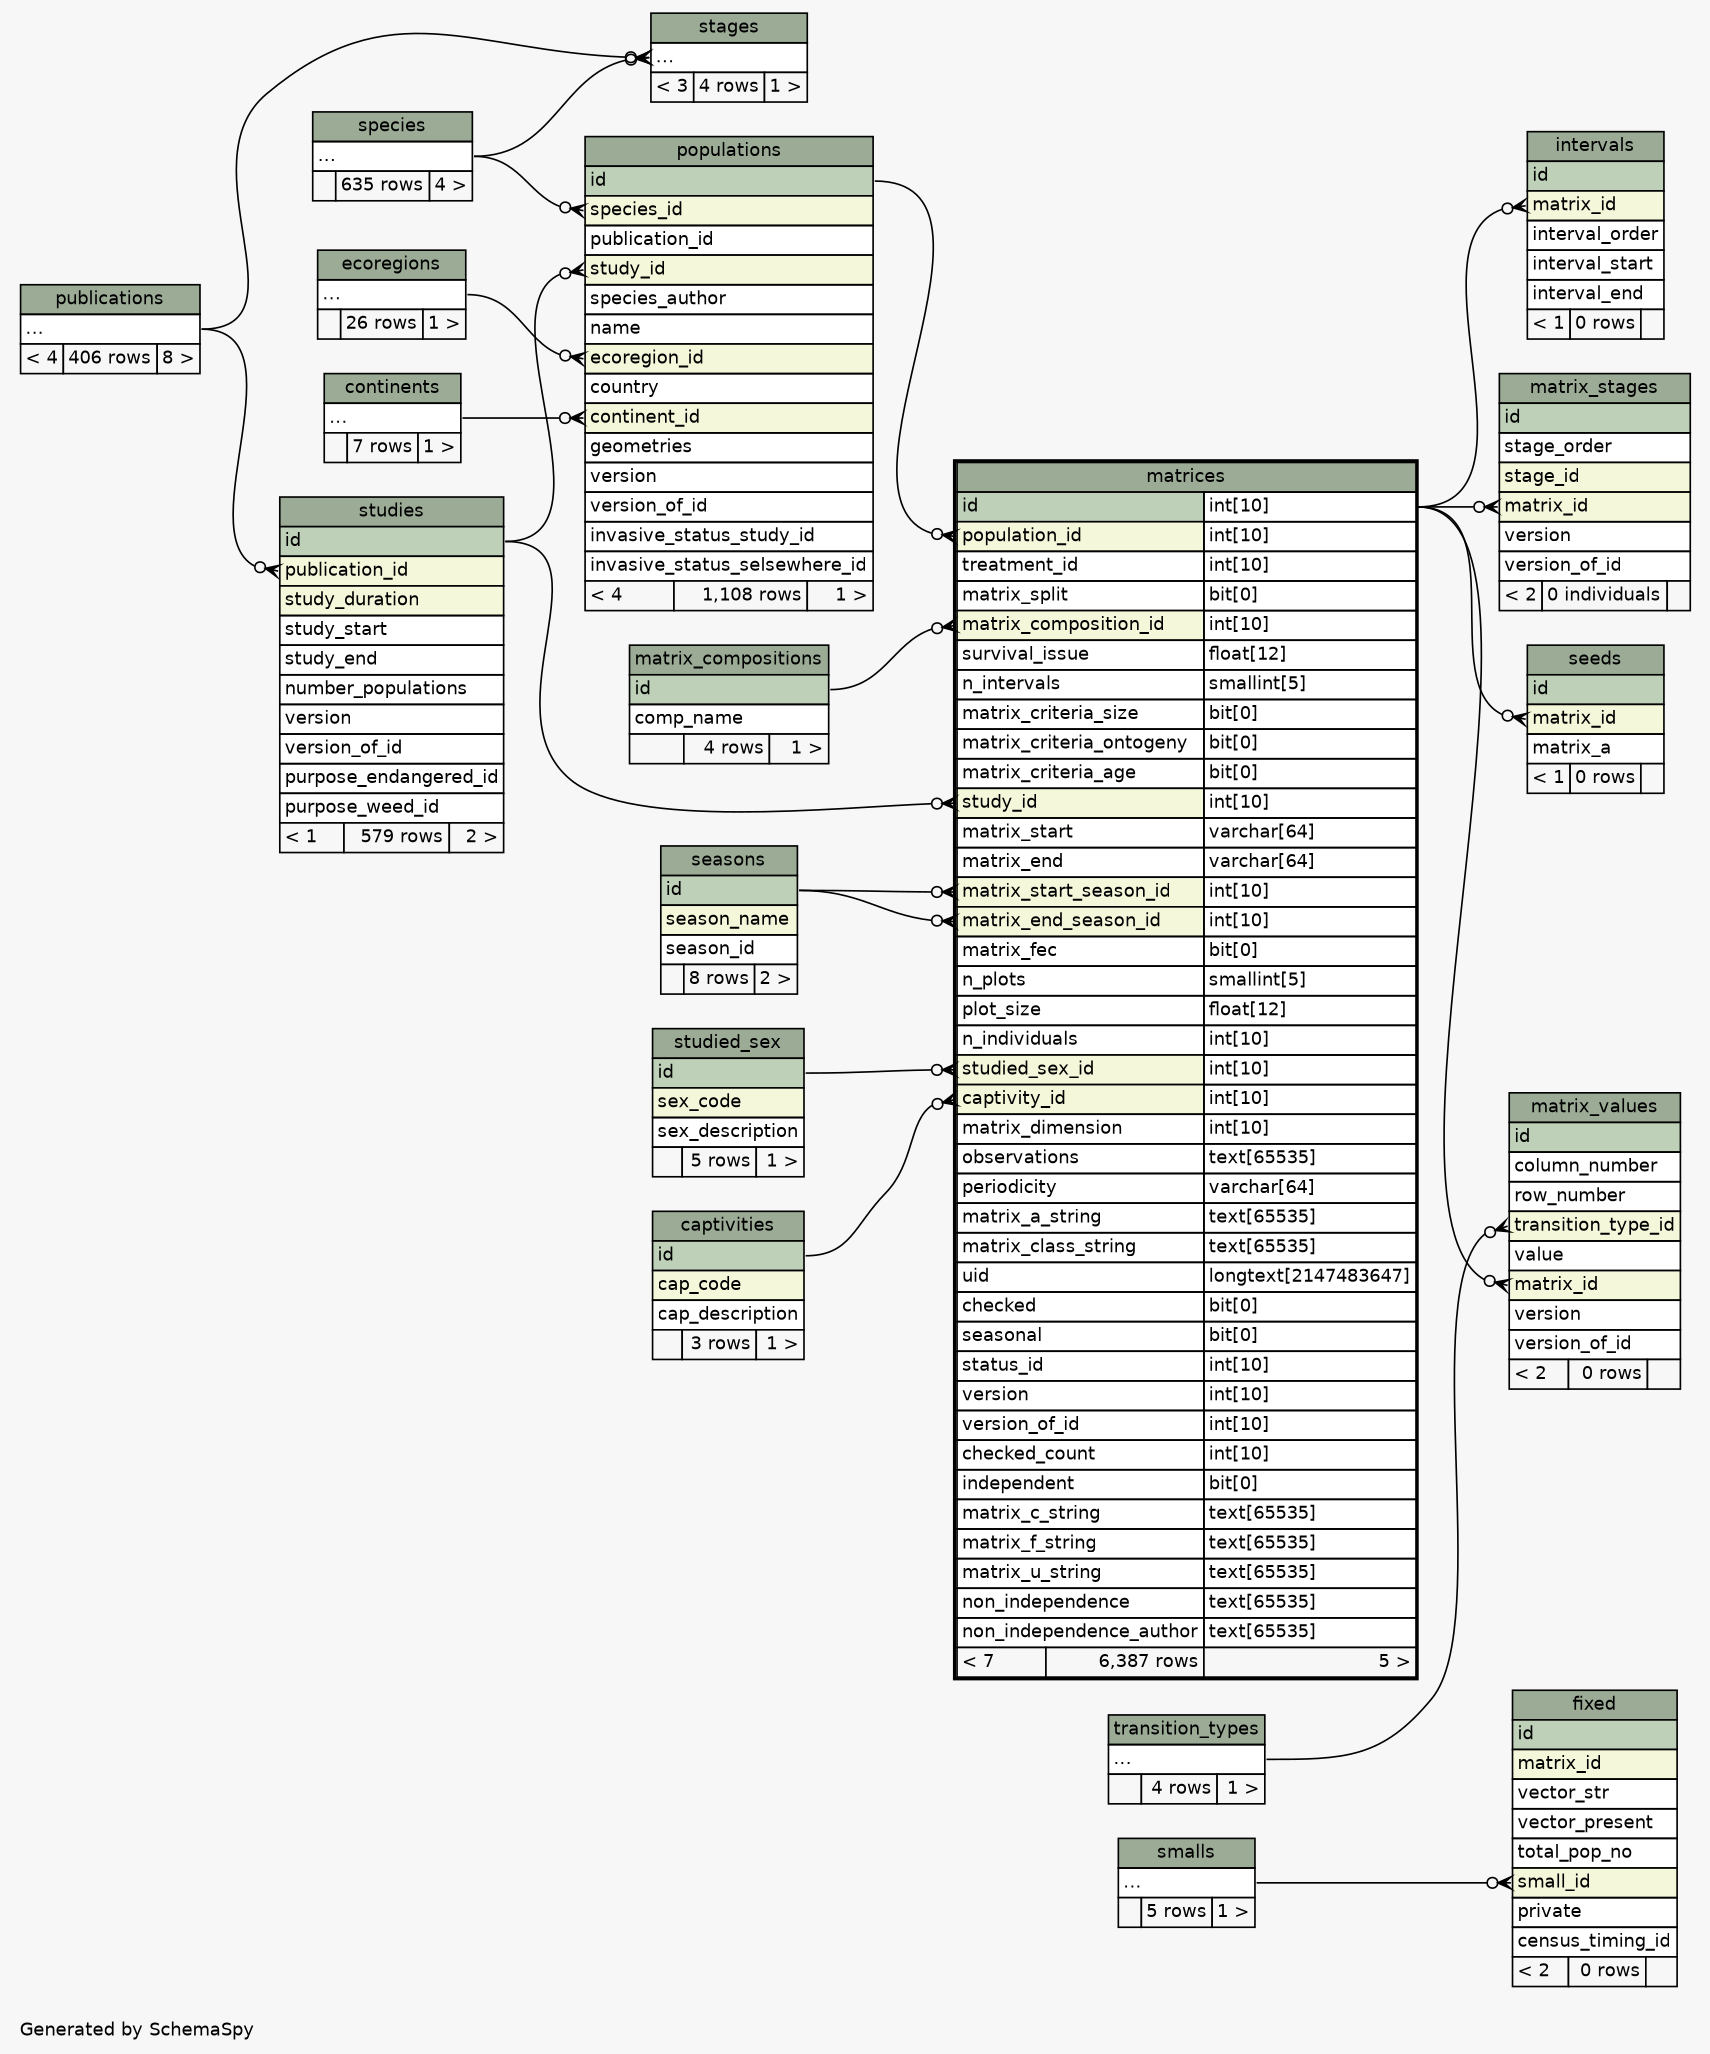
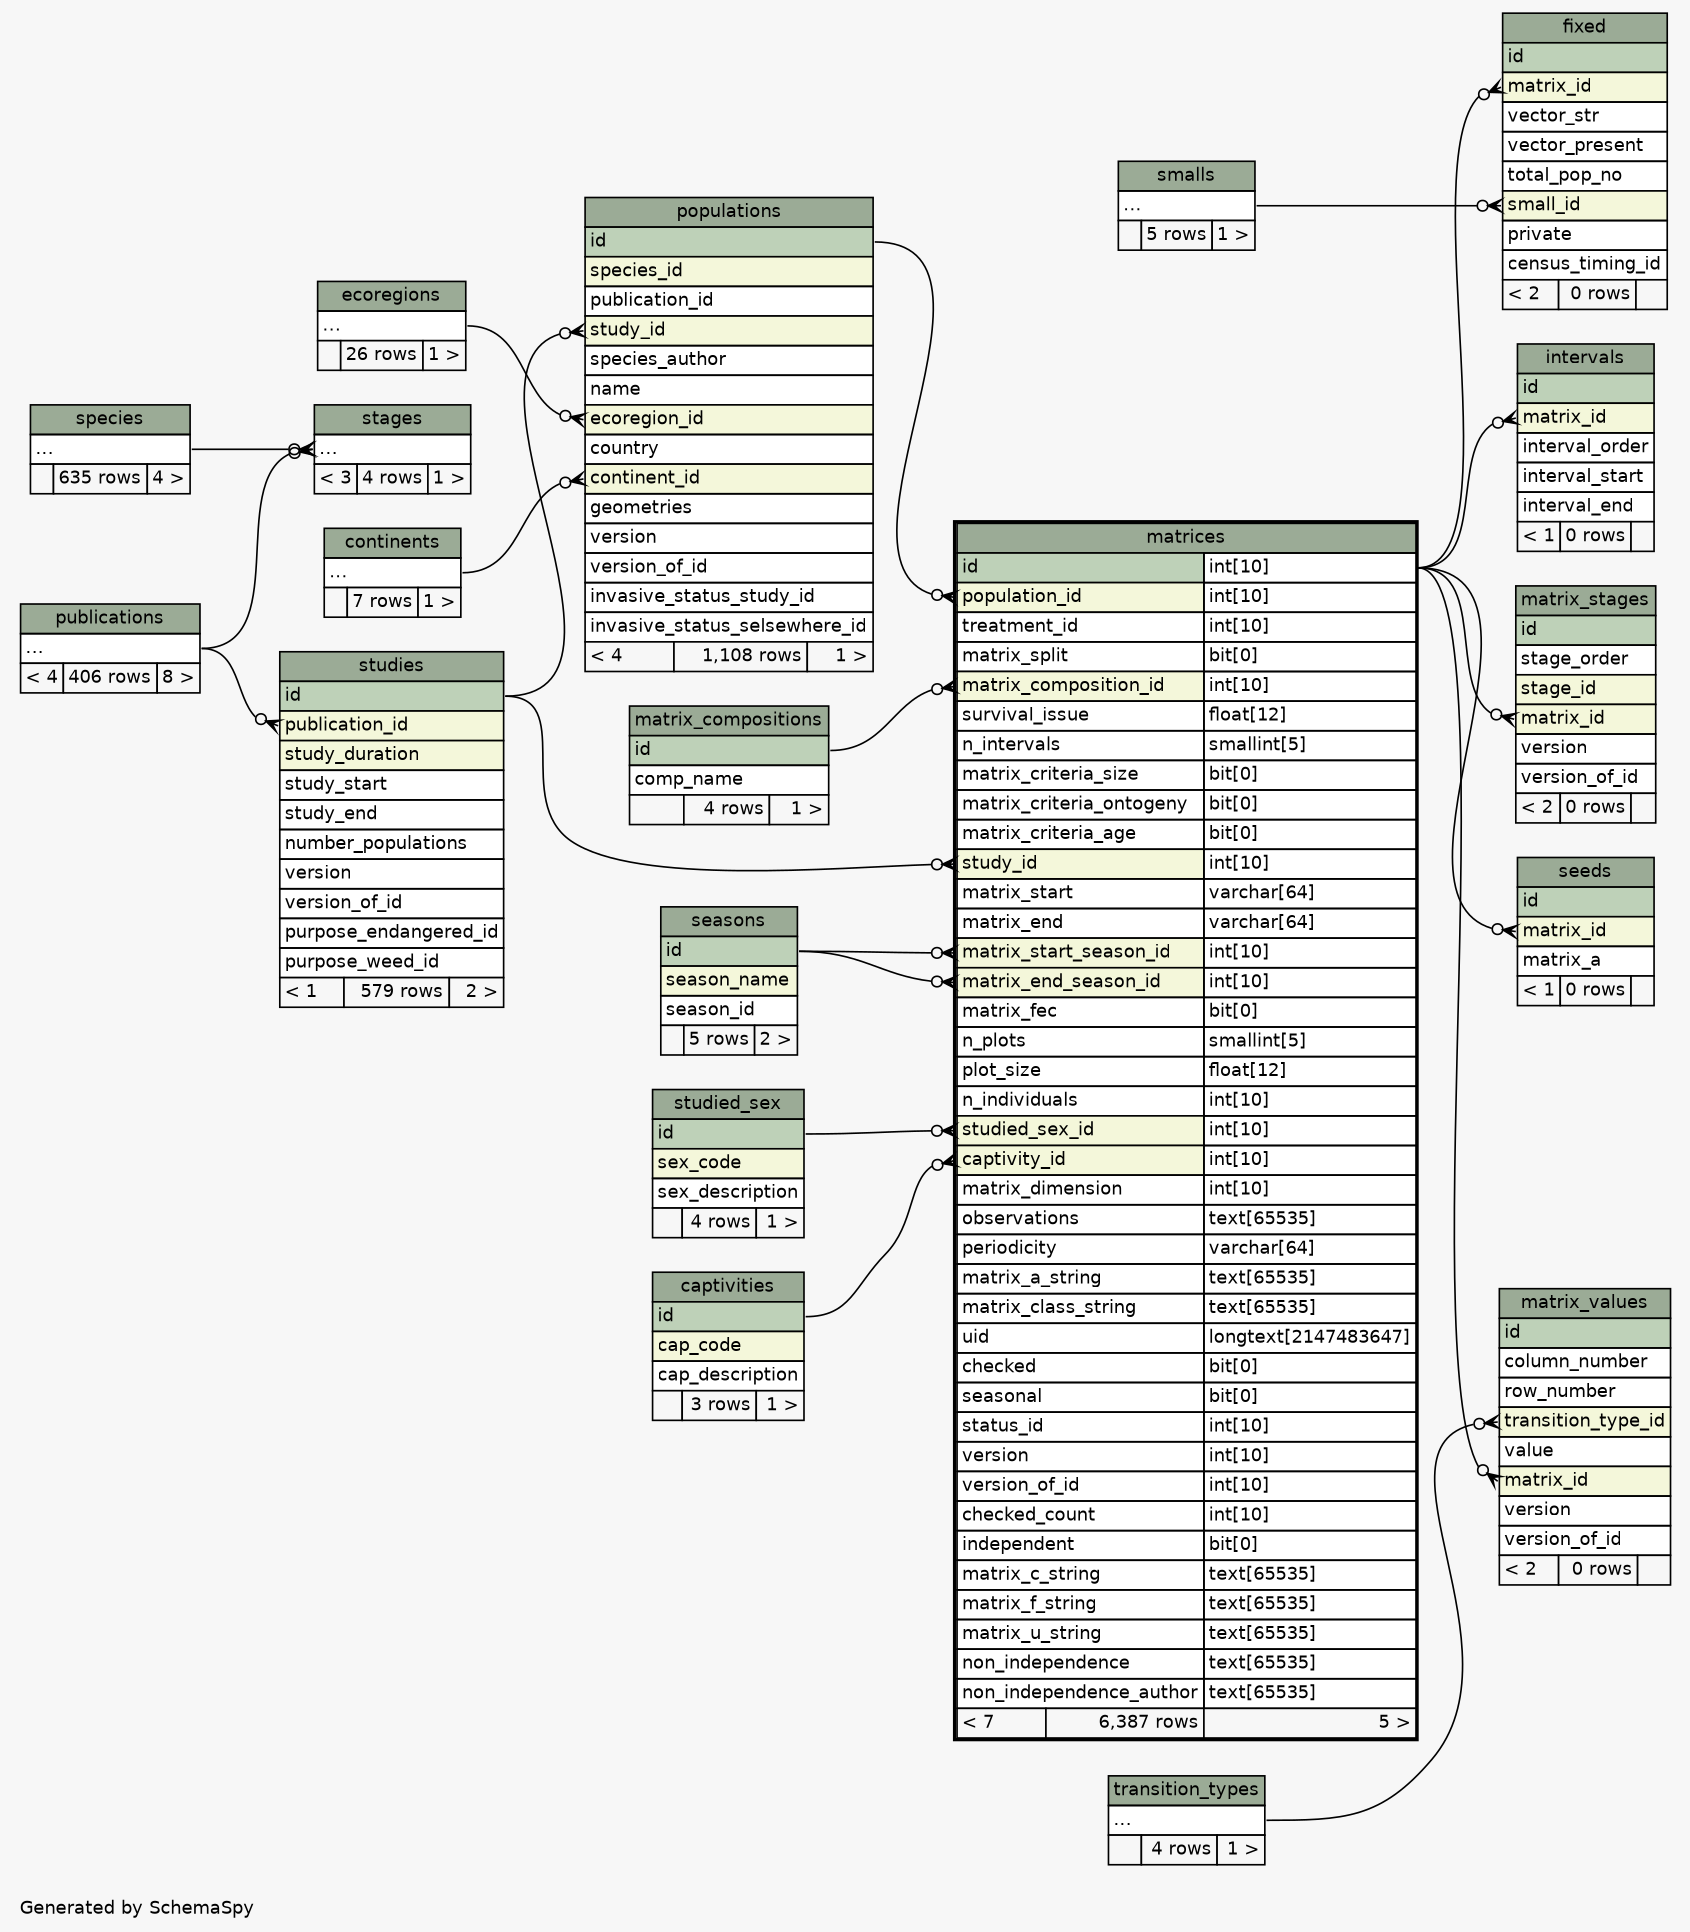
(520, 175) -> none
none -> (1460, 339)
(1605, 595) -> (1596, 807)
(719, 978) -> (719, 1039)
(721, 1161) -> (721, 1222)
